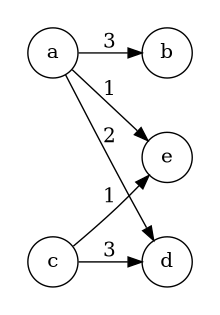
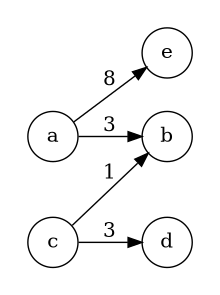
(110, 90) -> (110, 80)
(106, 152) -> none
(107, 217) -> (105, 194)
